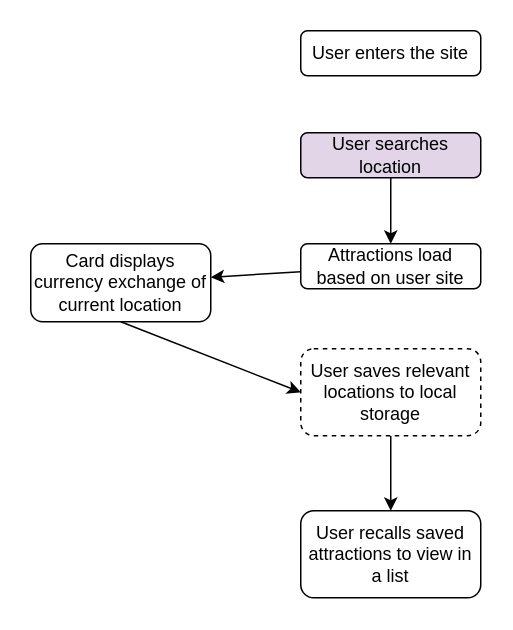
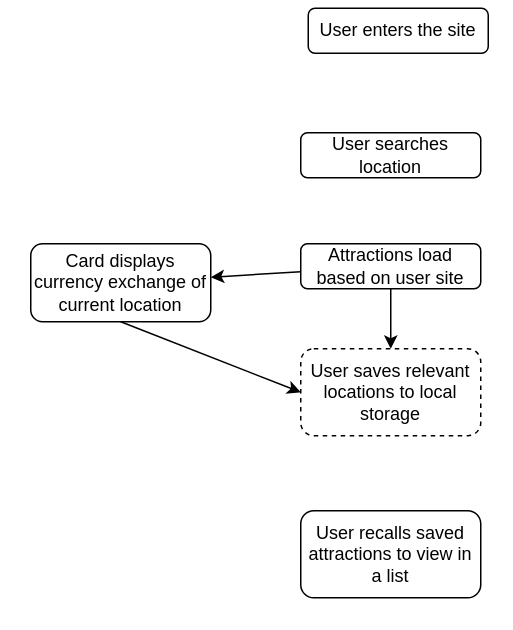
(391, 53) -> (398, 31)
(391, 155) -> (391, 155)
(391, 206) -> none
none -> (391, 314)
(391, 468) -> none
